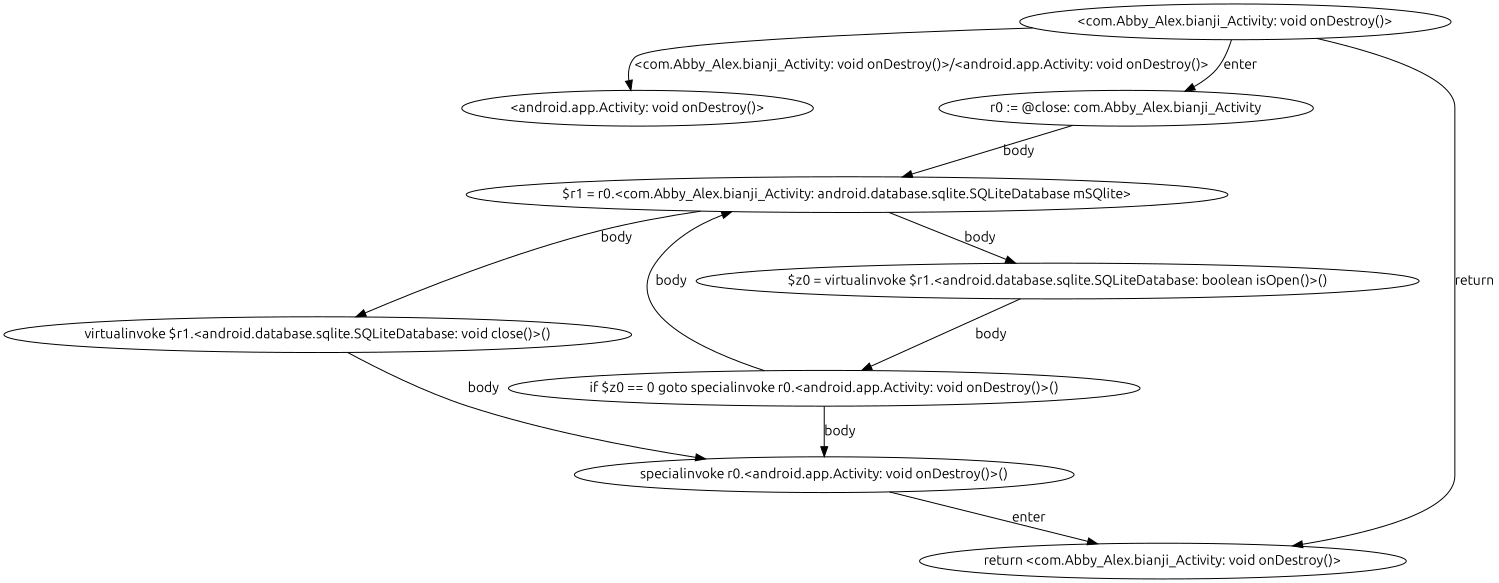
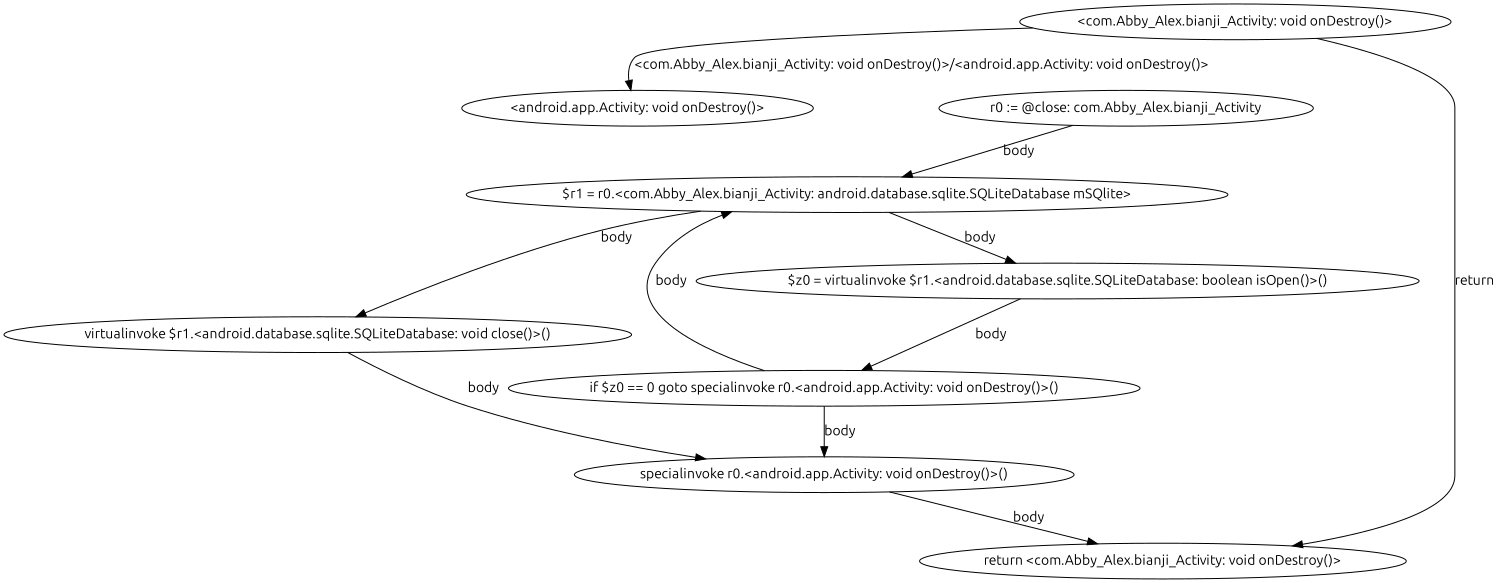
(1218, 67) -> none
(1029, 518) -> (1029, 518)
